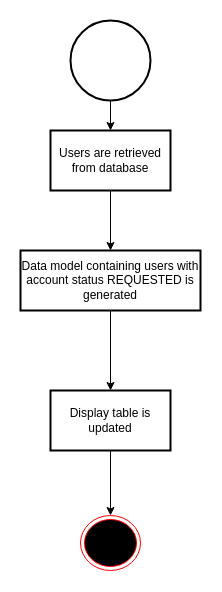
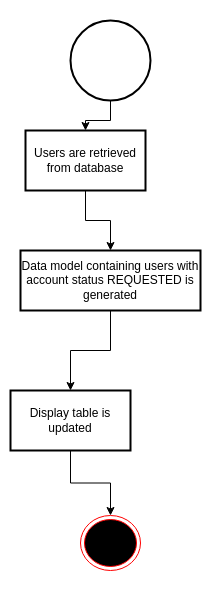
(111, 161) -> (86, 161)
(111, 421) -> (71, 421)
